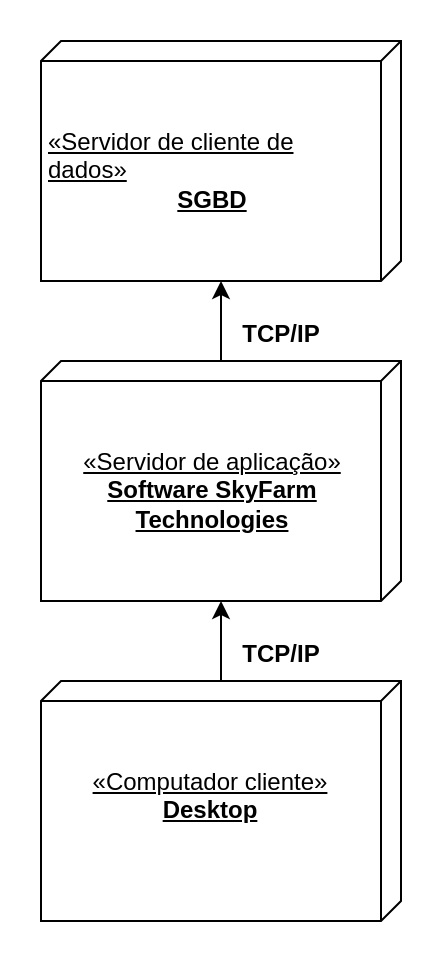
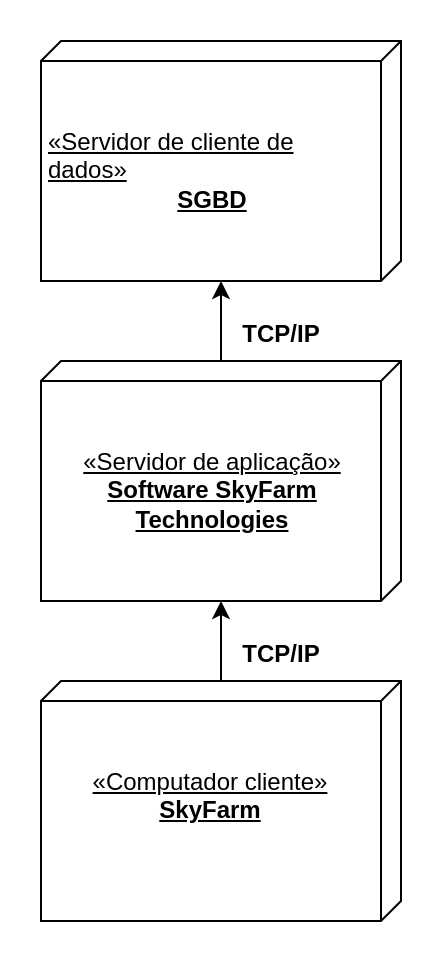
(211, 740) -> (211, 740)
